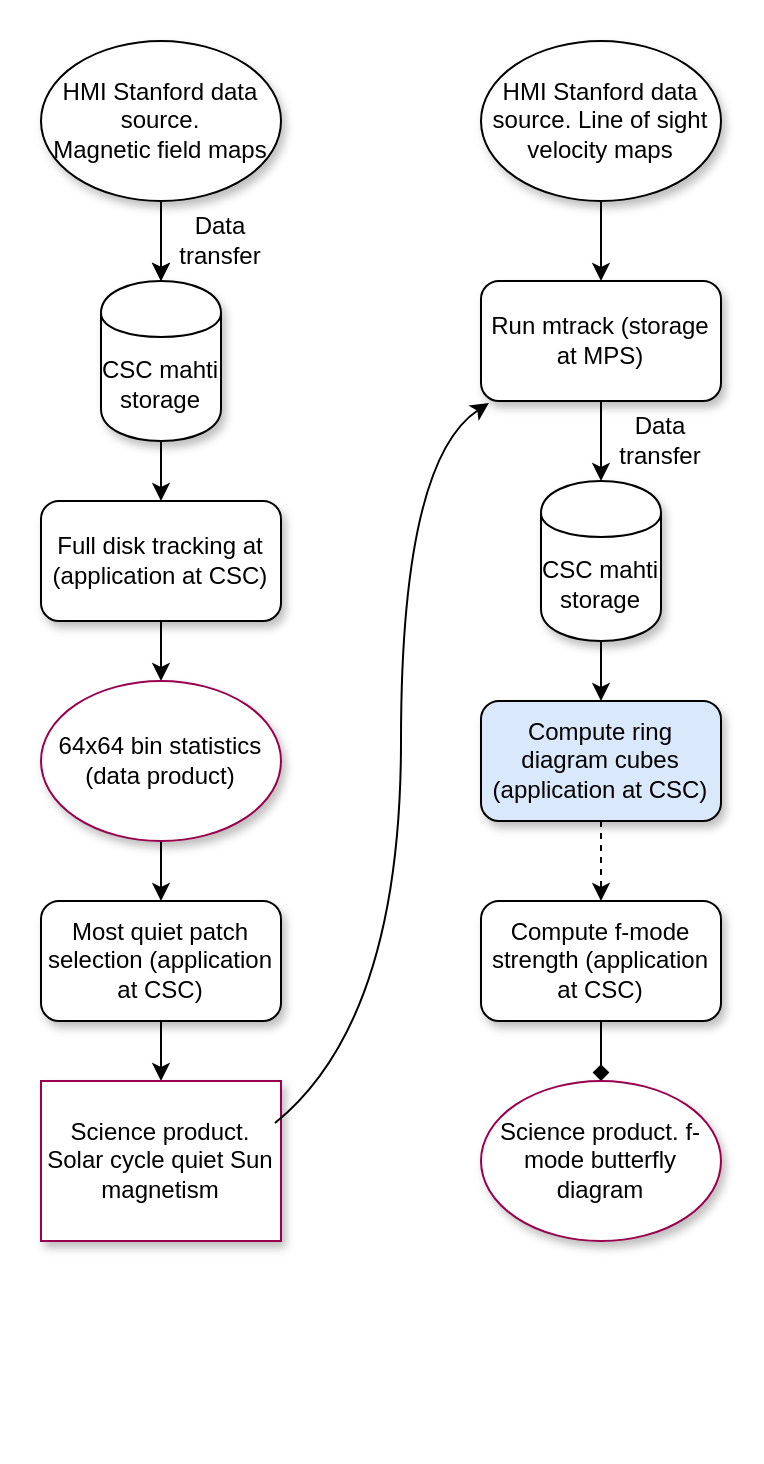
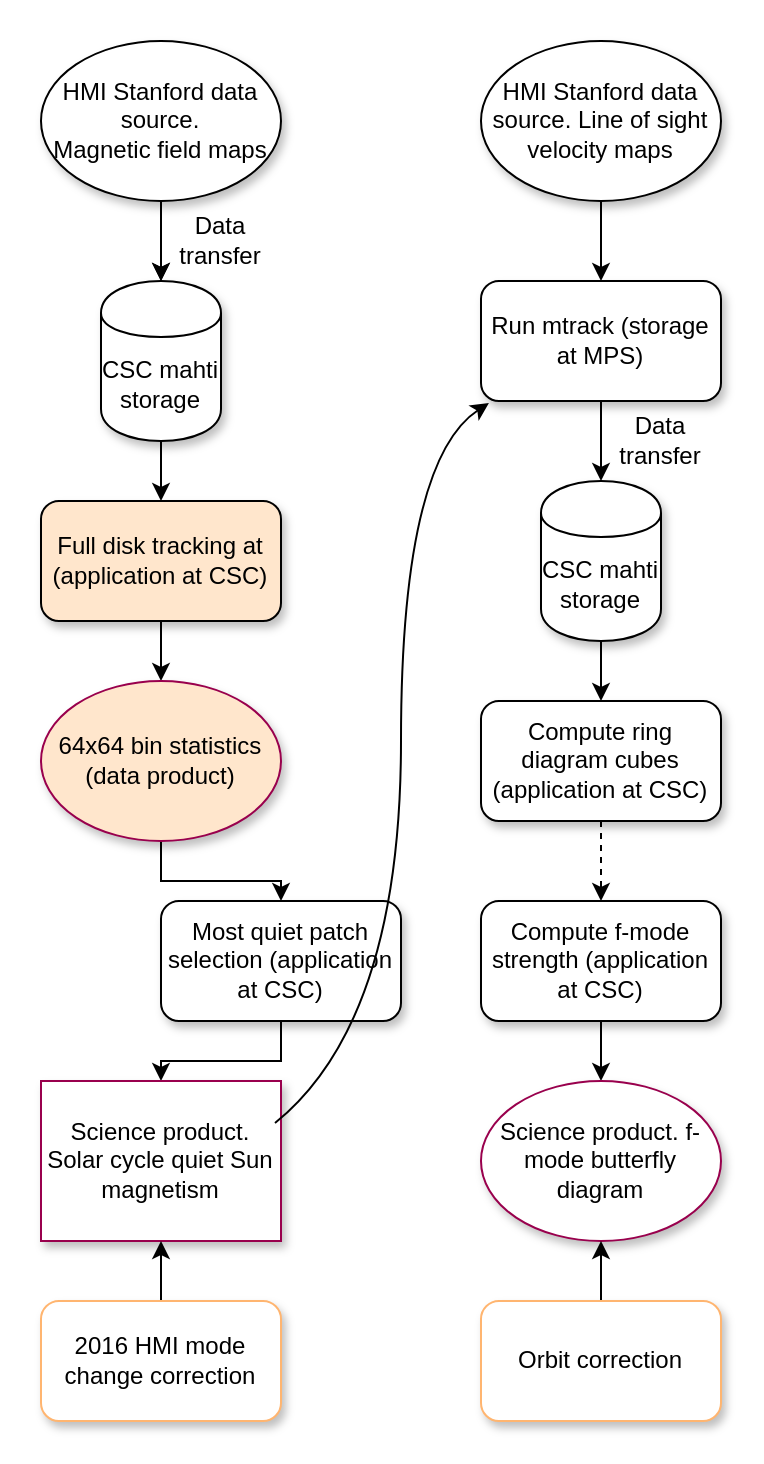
(161, 561) -> (161, 561)
(161, 761) -> (161, 761)
(601, 761) -> (601, 761)
(161, 961) -> (281, 961)
(601, 1065) -> (601, 1066)
none -> (161, 1264)
none -> (601, 1264)
none -> (161, 1361)
none -> (601, 1361)
